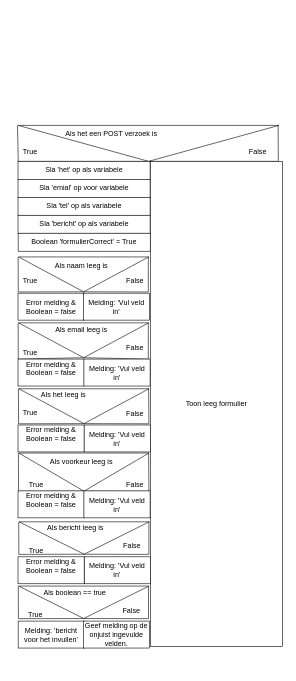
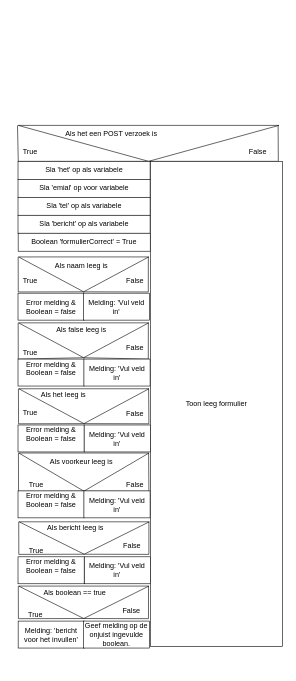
(82, 330) -> (82, 330)
(117, 635) -> (117, 635)
